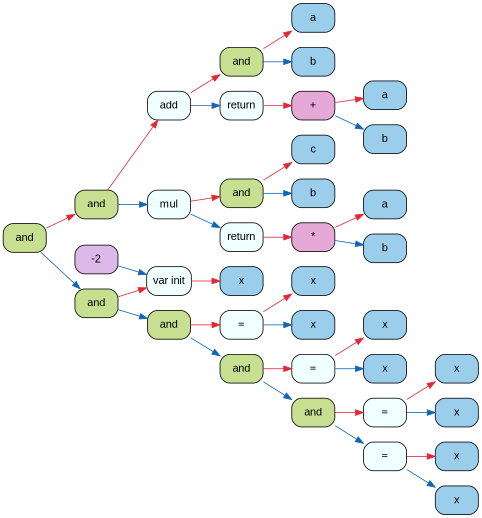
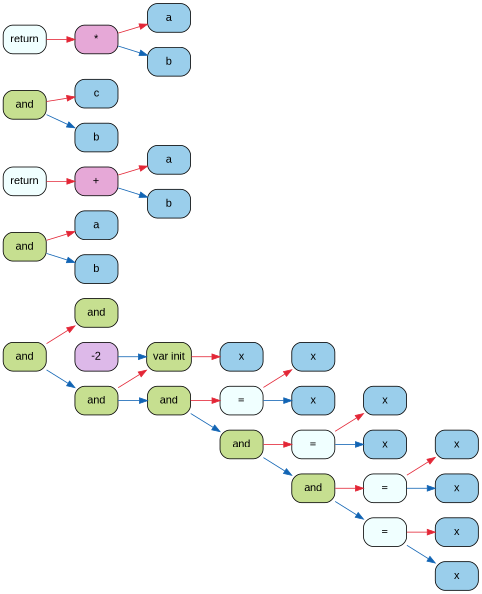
(169, 106) -> none
(169, 204) -> none
(169, 281) -> (169, 357)
